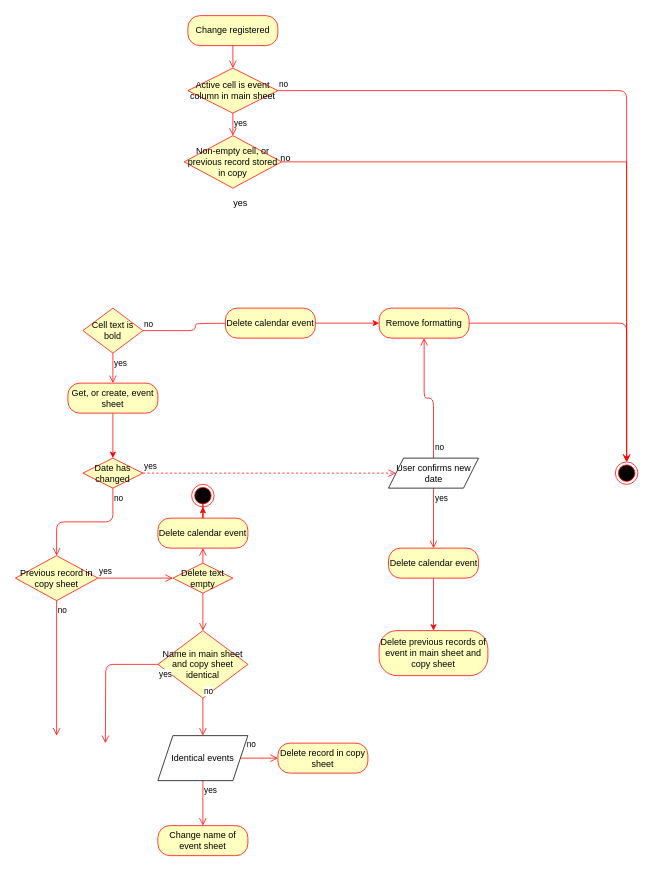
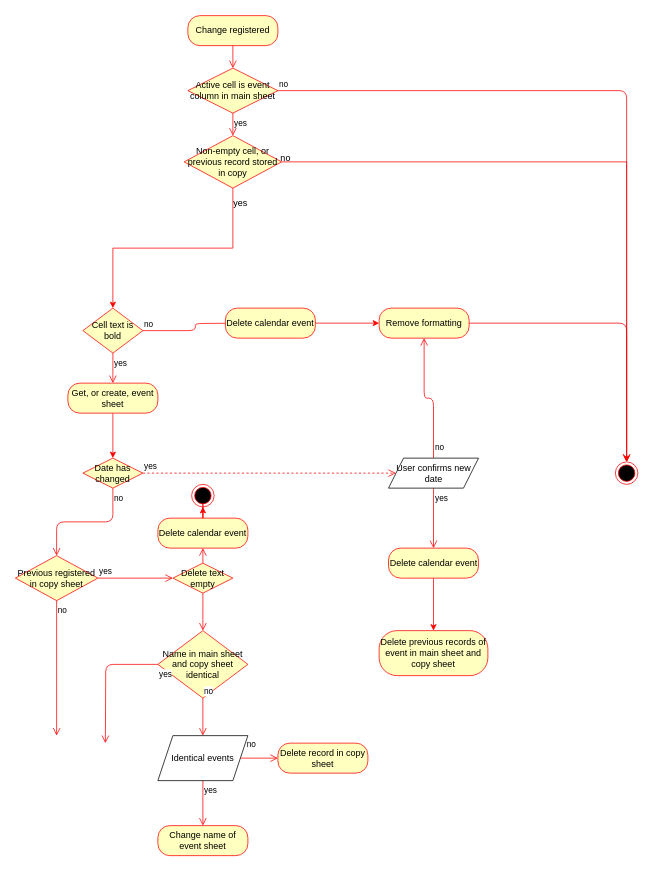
none -> (233, 248)
(57, 578) -> (57, 578)
